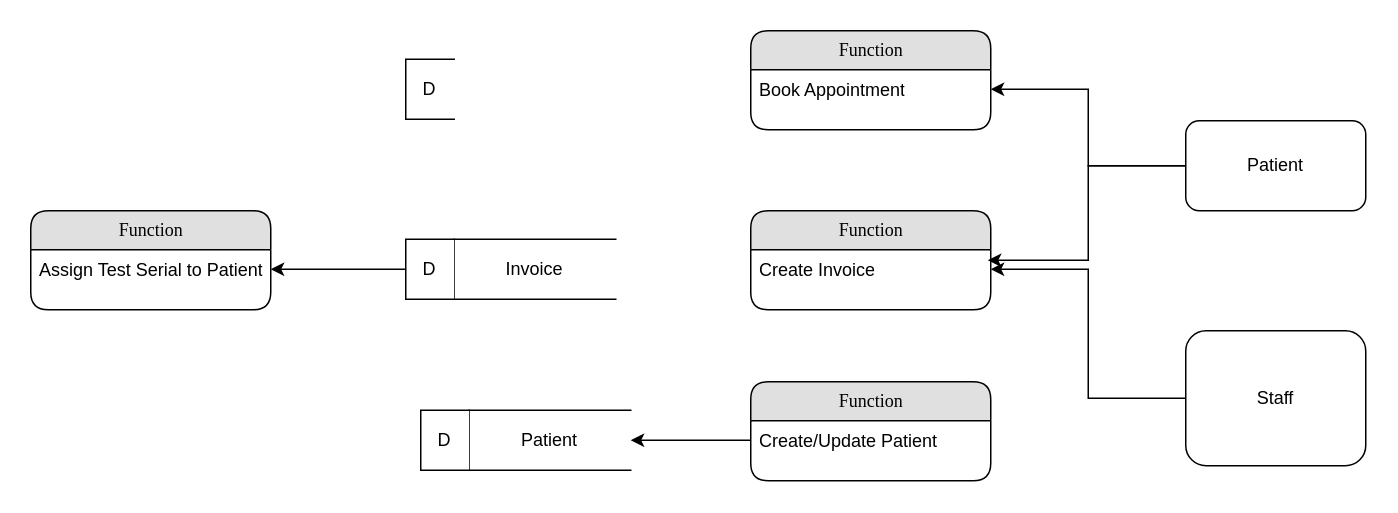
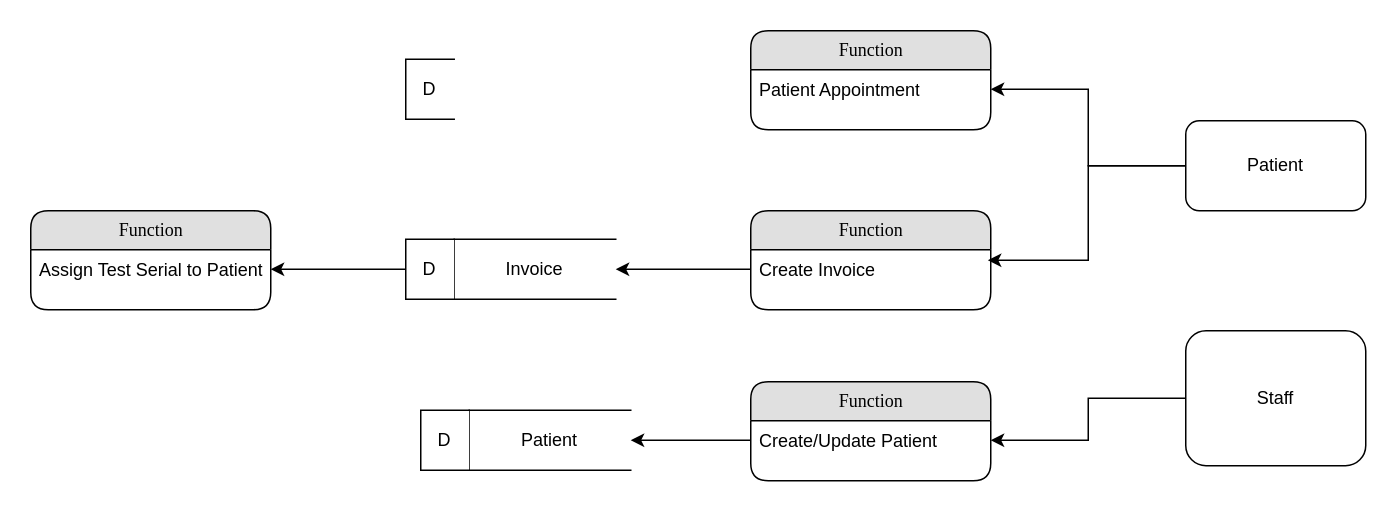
(836, 91) -> (848, 91)
none -> (689, 269)
(1088, 289) -> none
none -> (1065, 440)
